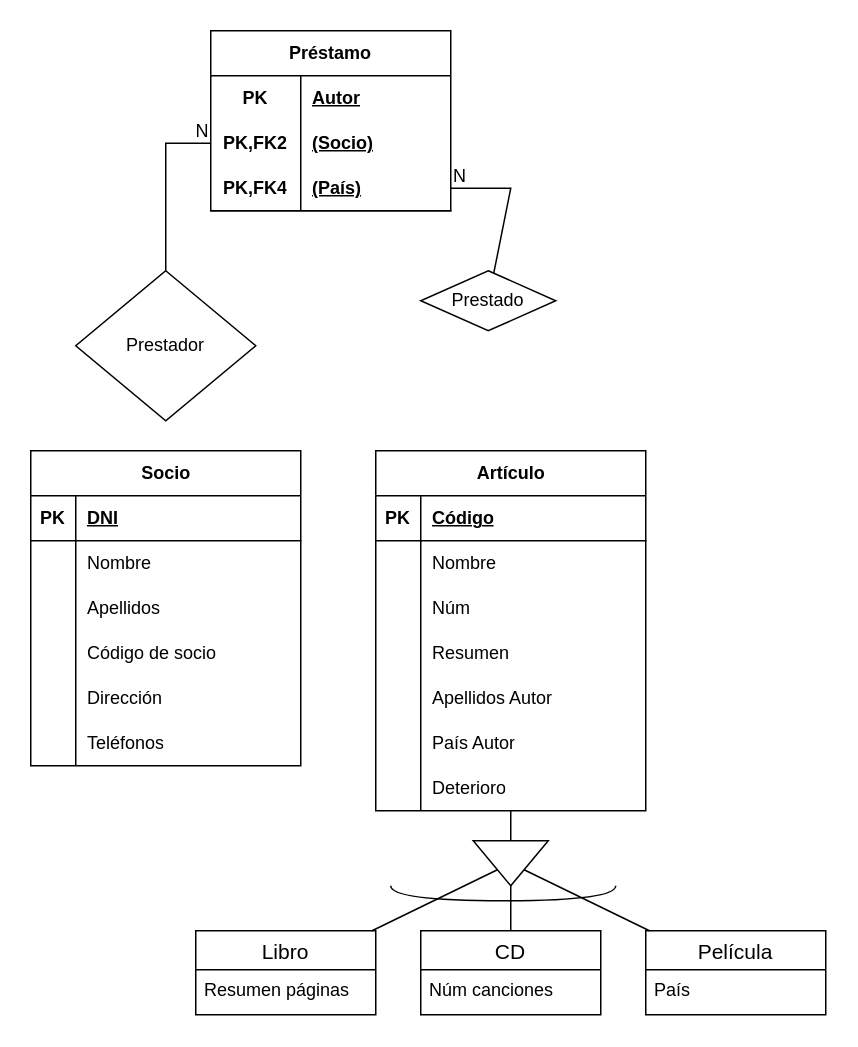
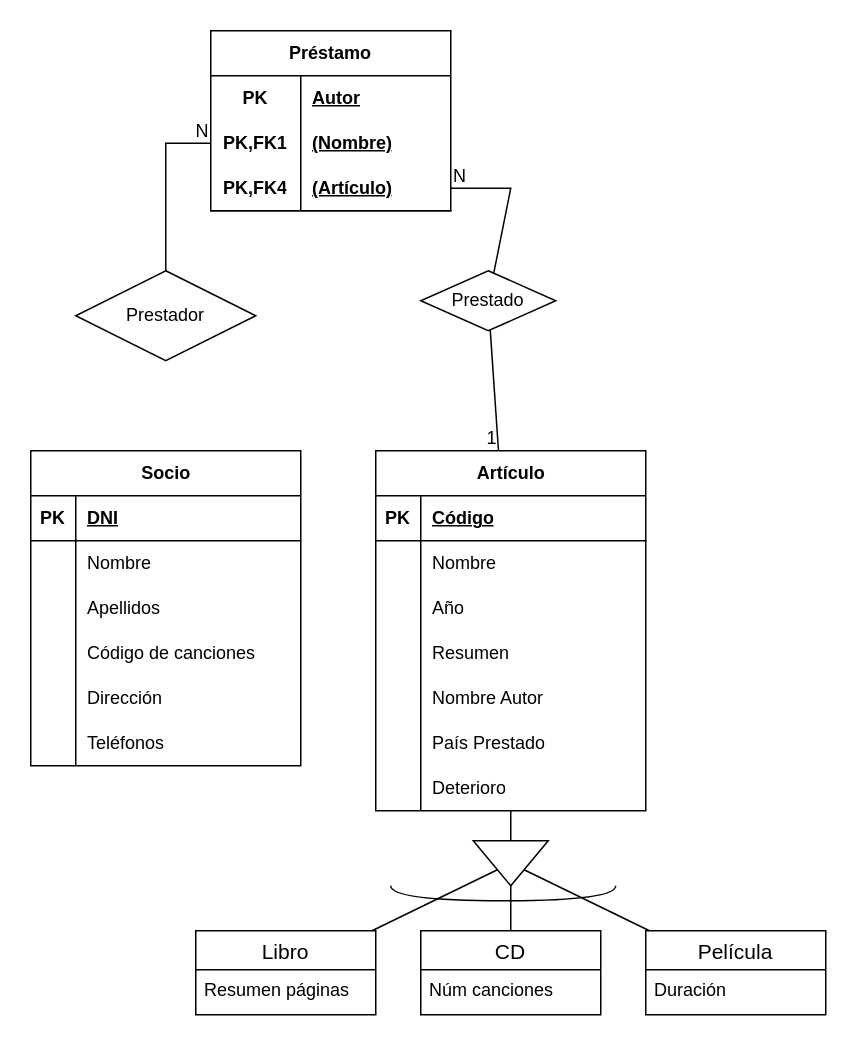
(256, 143) -> (256, 143)
(346, 143) -> (353, 143)
(343, 188) -> (361, 188)
(166, 346) -> (166, 316)
none -> (494, 390)
(448, 608) -> (448, 608)
(154, 653) -> (174, 653)
(499, 698) -> (491, 698)
(481, 743) -> (496, 743)
(675, 991) -> (693, 991)
